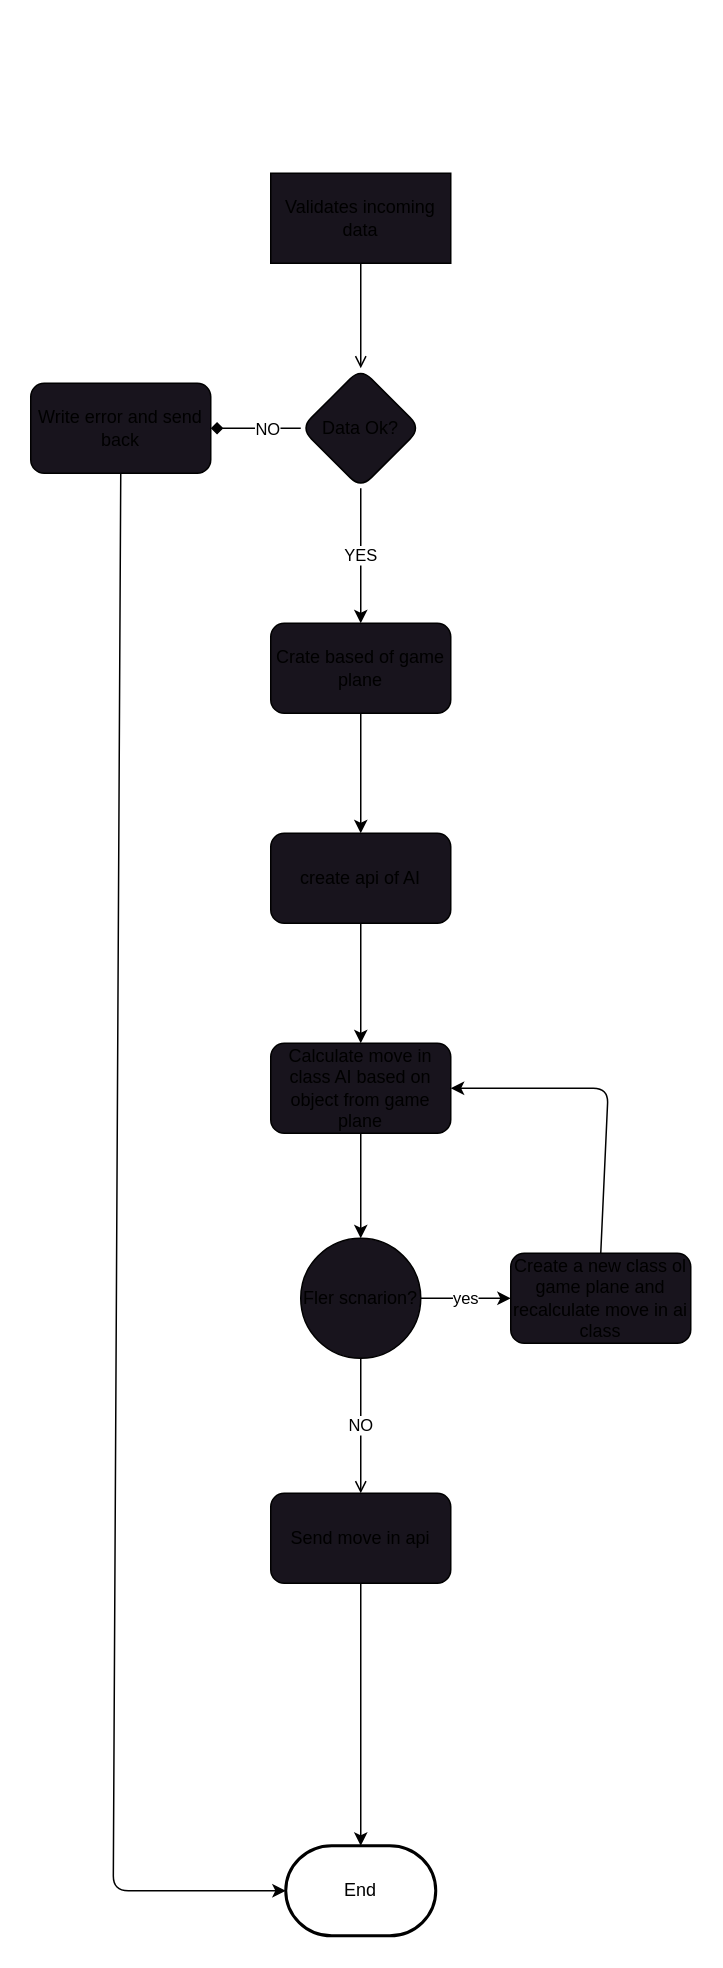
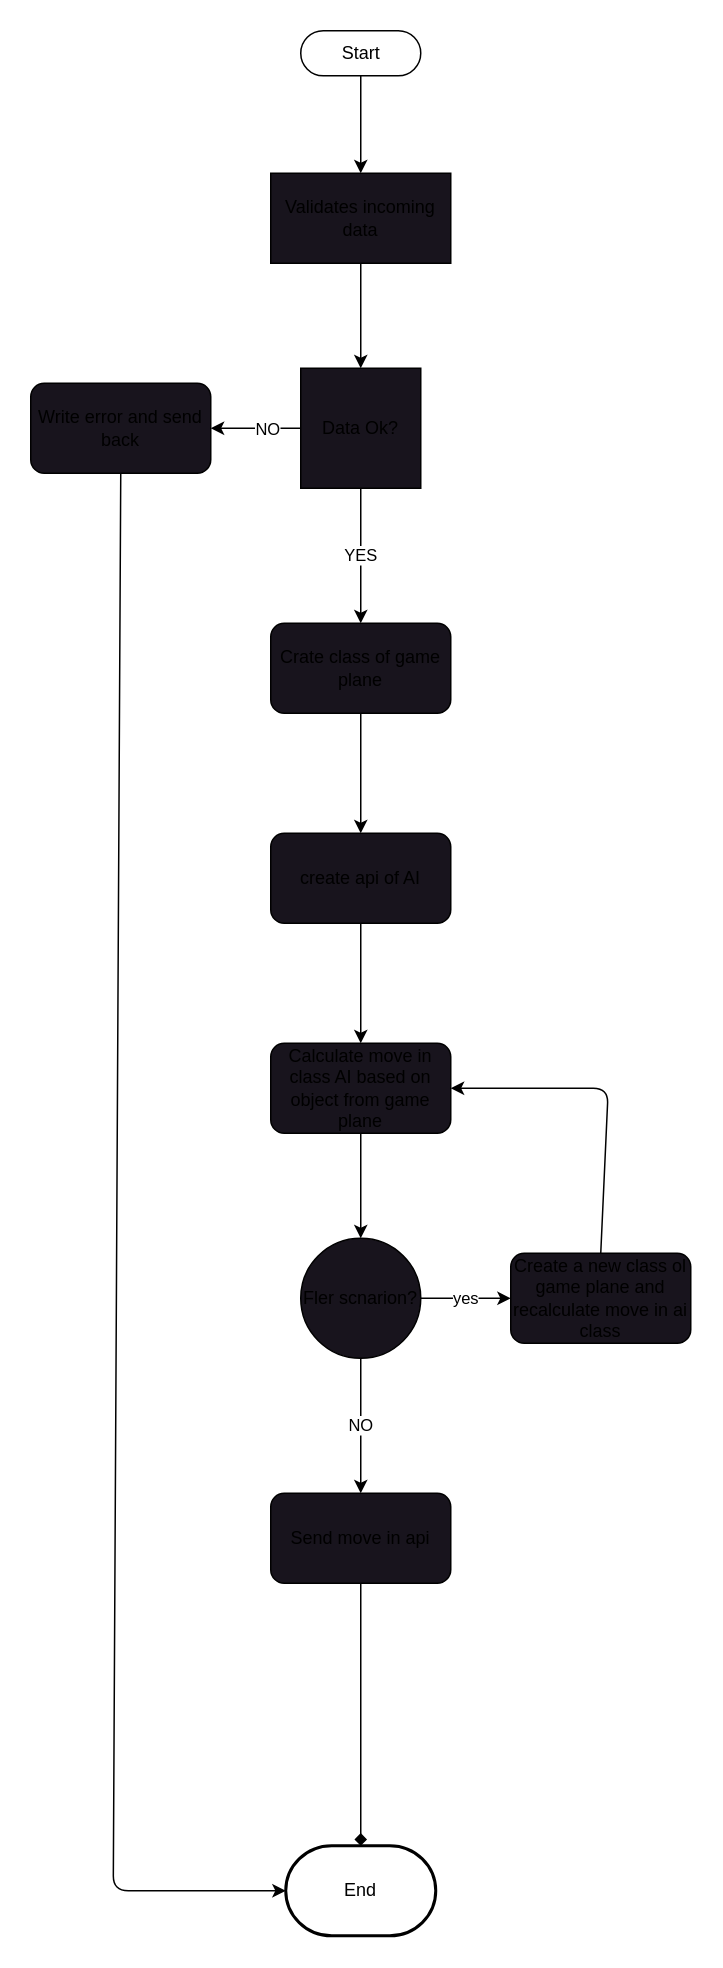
none -> (361, 53)
none -> (361, 119)
(361, 360) -> (361, 357)
(223, 428) -> (222, 428)
(361, 428) -> (361, 428)
(361, 668) -> (361, 668)
(361, 1484) -> (361, 1482)
(361, 1834) -> (361, 1833)
